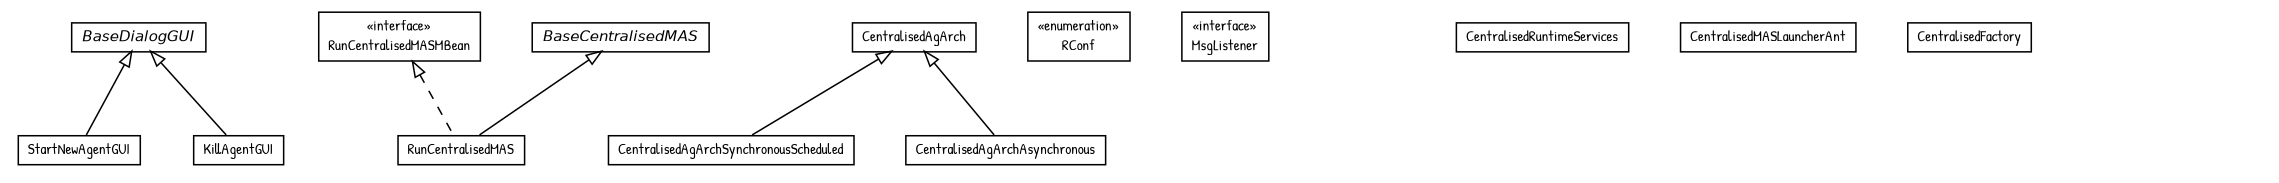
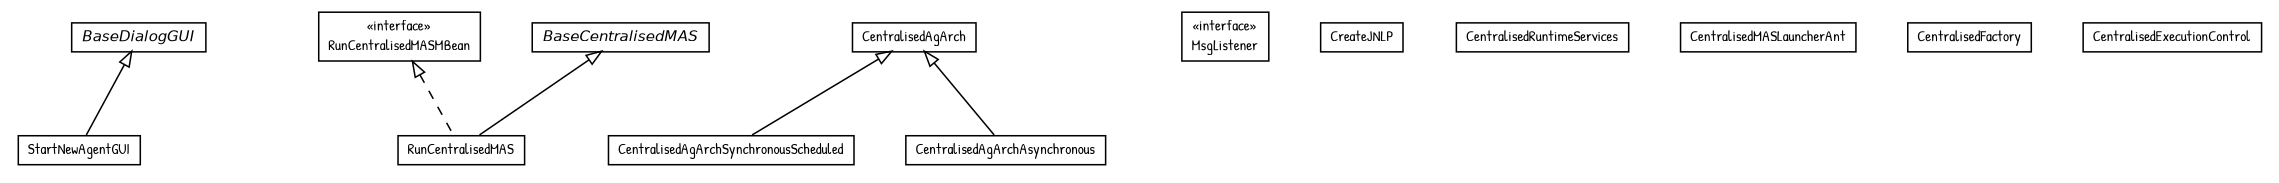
(1078, 37) -> none
none -> (1362, 37)
none -> (2172, 37)
(238, 149) -> none
